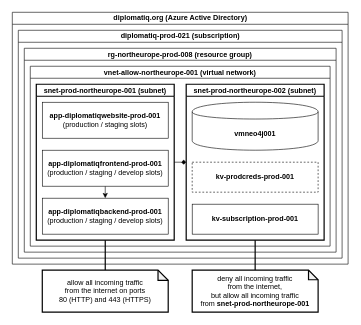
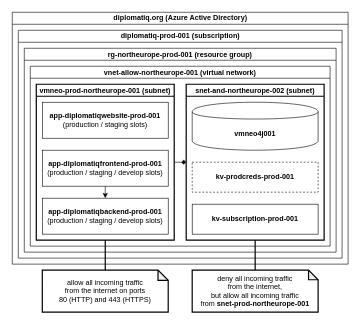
(181, 36) -> (181, 36)
(180, 55) -> (180, 55)
(105, 91) -> (105, 91)
(255, 91) -> (255, 91)
